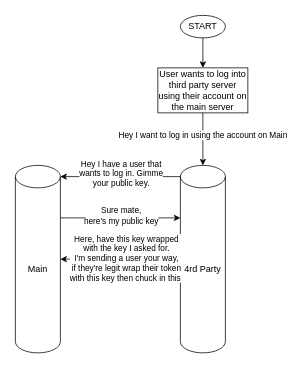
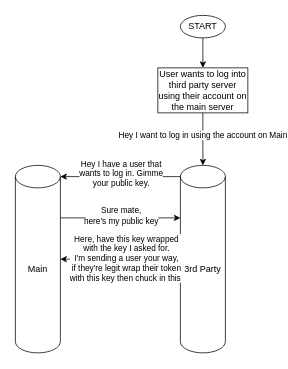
(203, 269) -> (203, 269)
